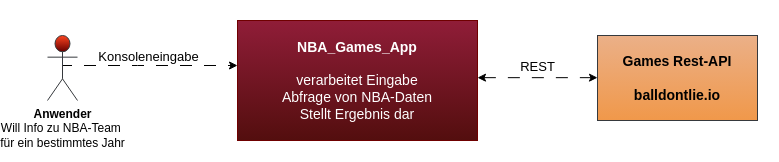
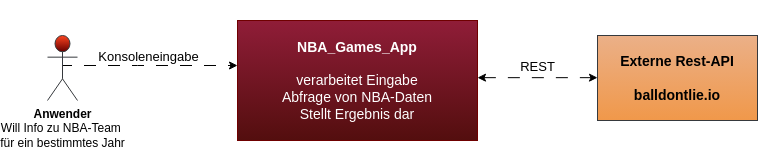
(678, 79) -> (678, 79)
